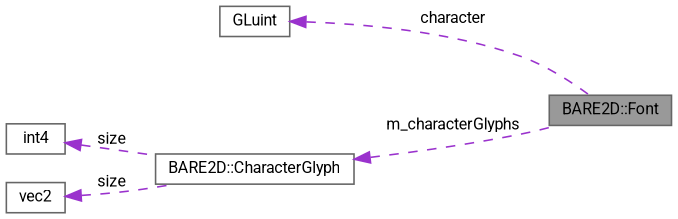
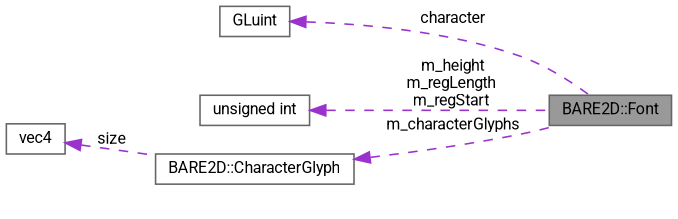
none -> (255, 110)
(36, 139) -> (36, 139)
(36, 198) -> none
